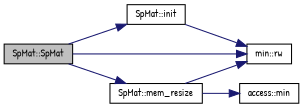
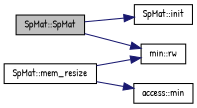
(211, 34) -> none
(92, 72) -> none
